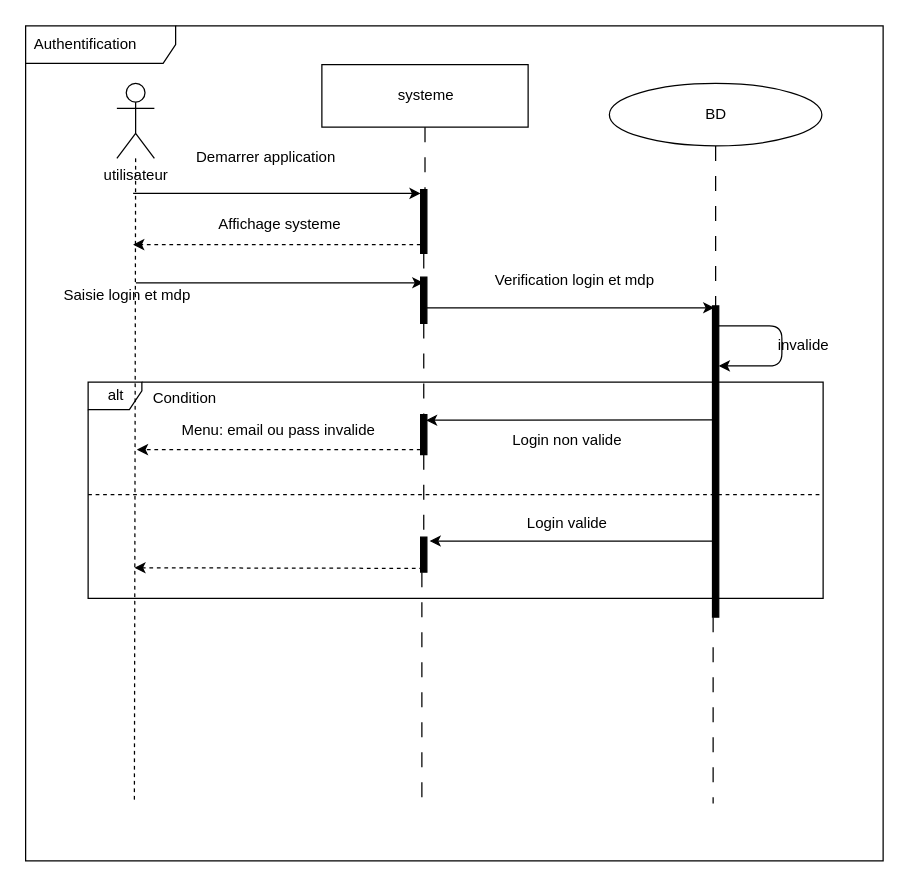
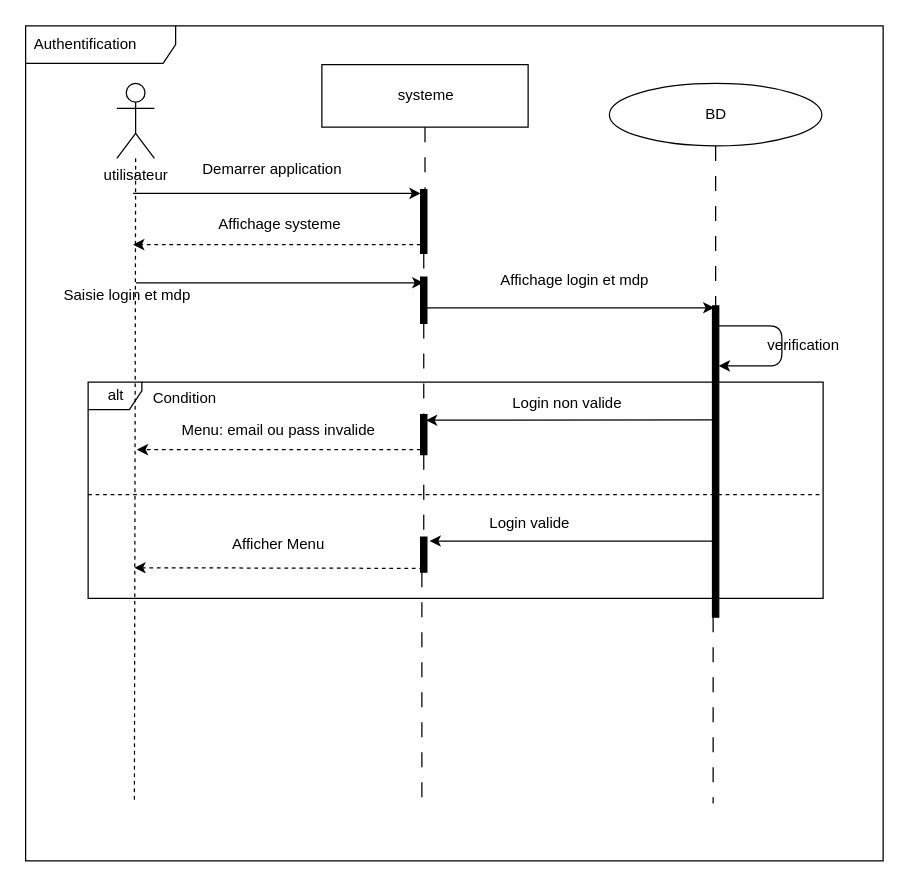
(265, 157) -> (272, 169)
(575, 281) -> (575, 281)
(804, 346) -> (804, 346)
(566, 441) -> (566, 404)
(566, 523) -> (529, 523)
none -> (278, 544)
